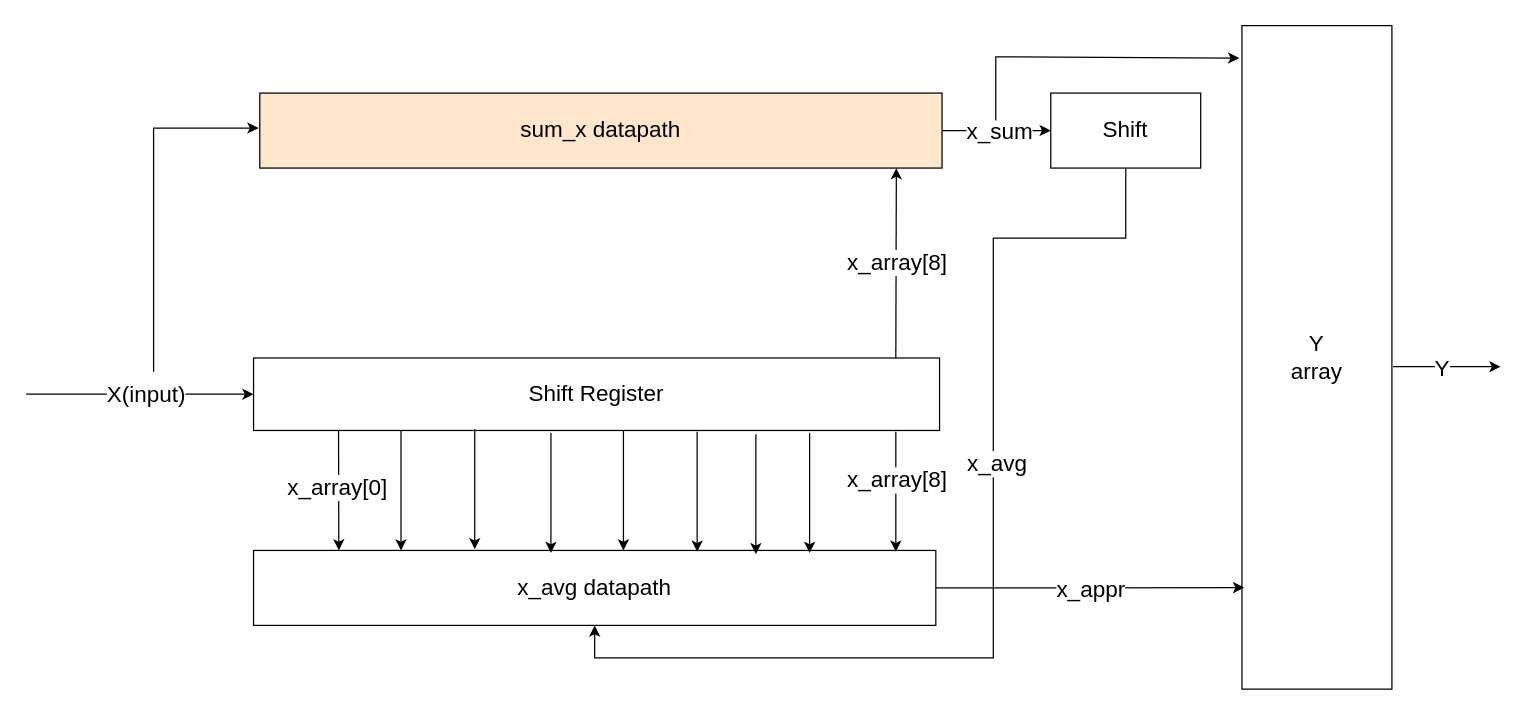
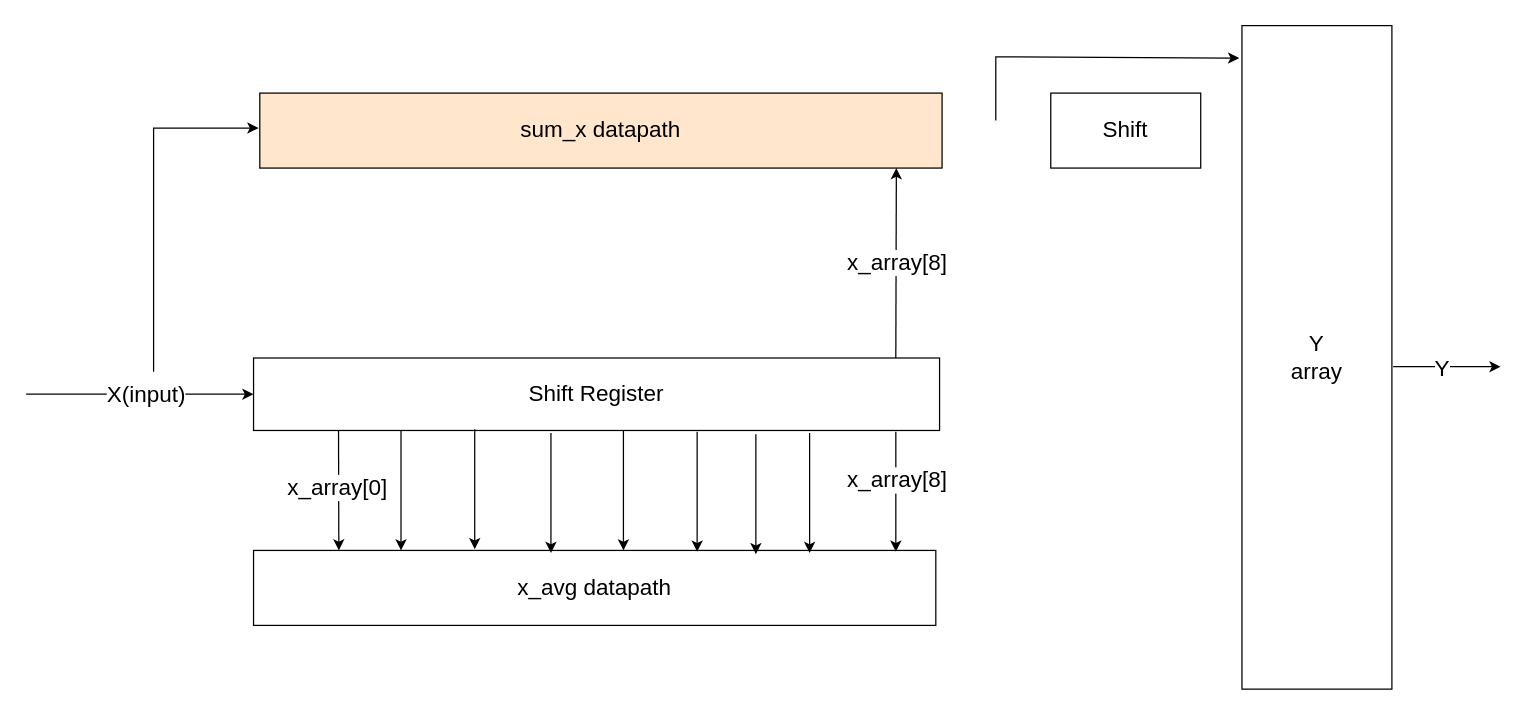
(1015, 131) -> none
(993, 558) -> none
(1158, 588) -> none
